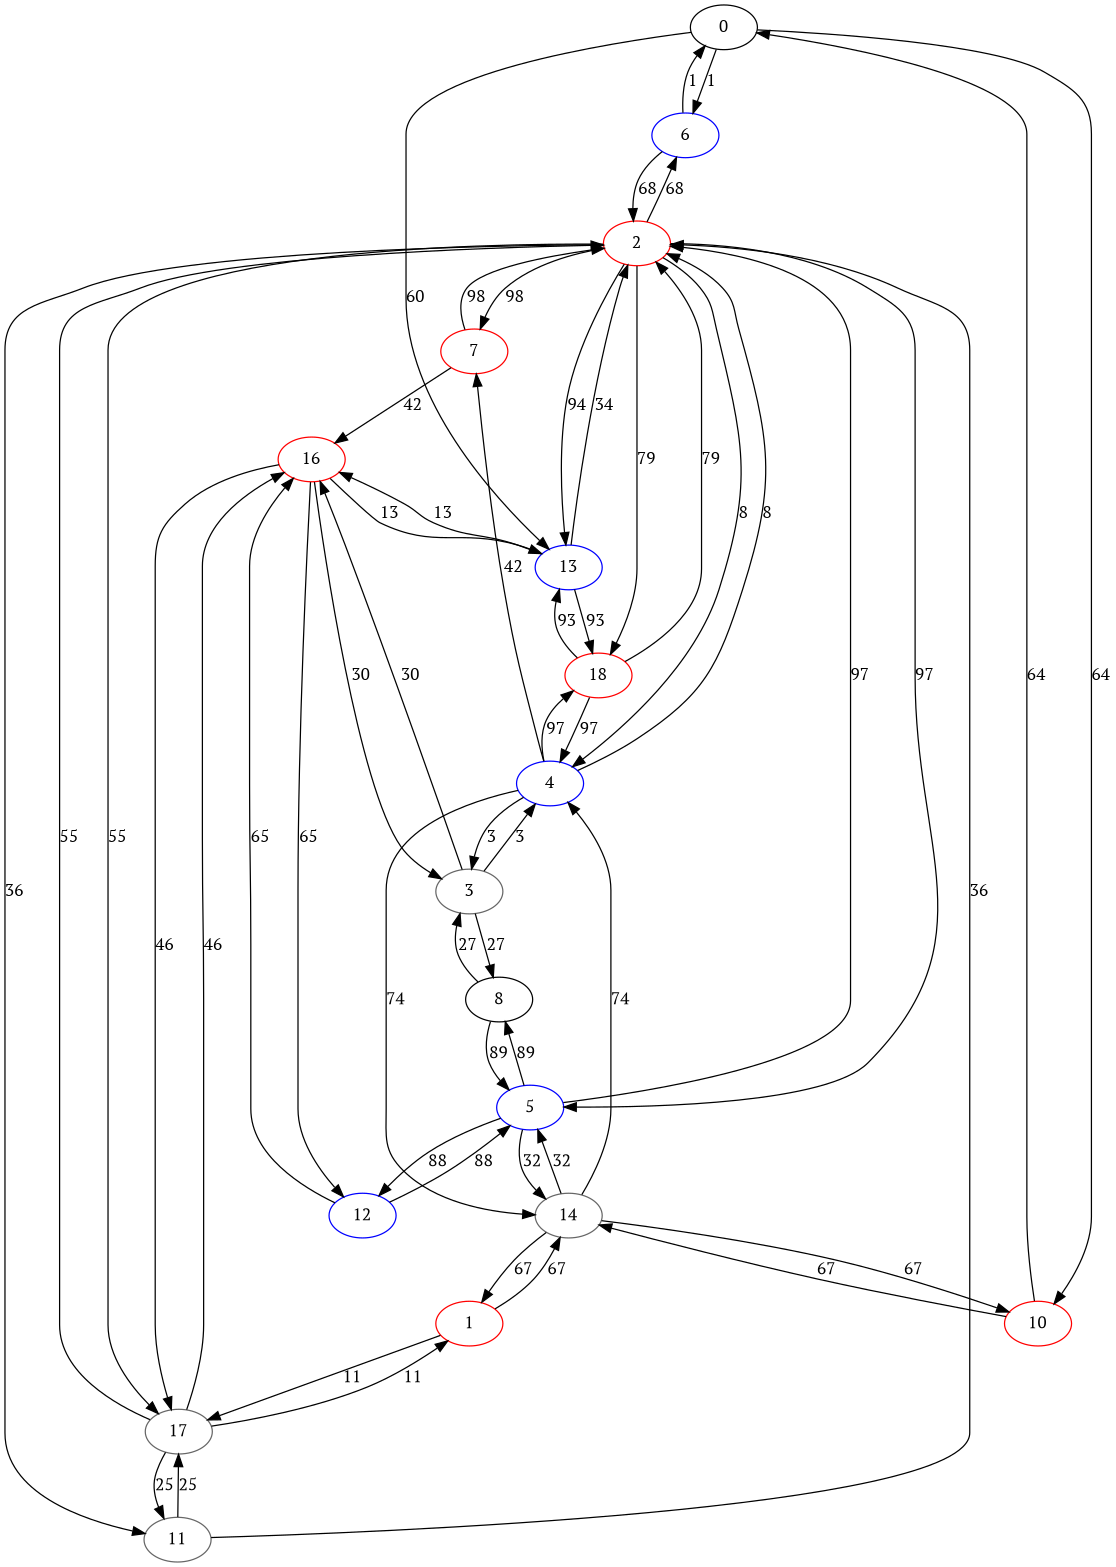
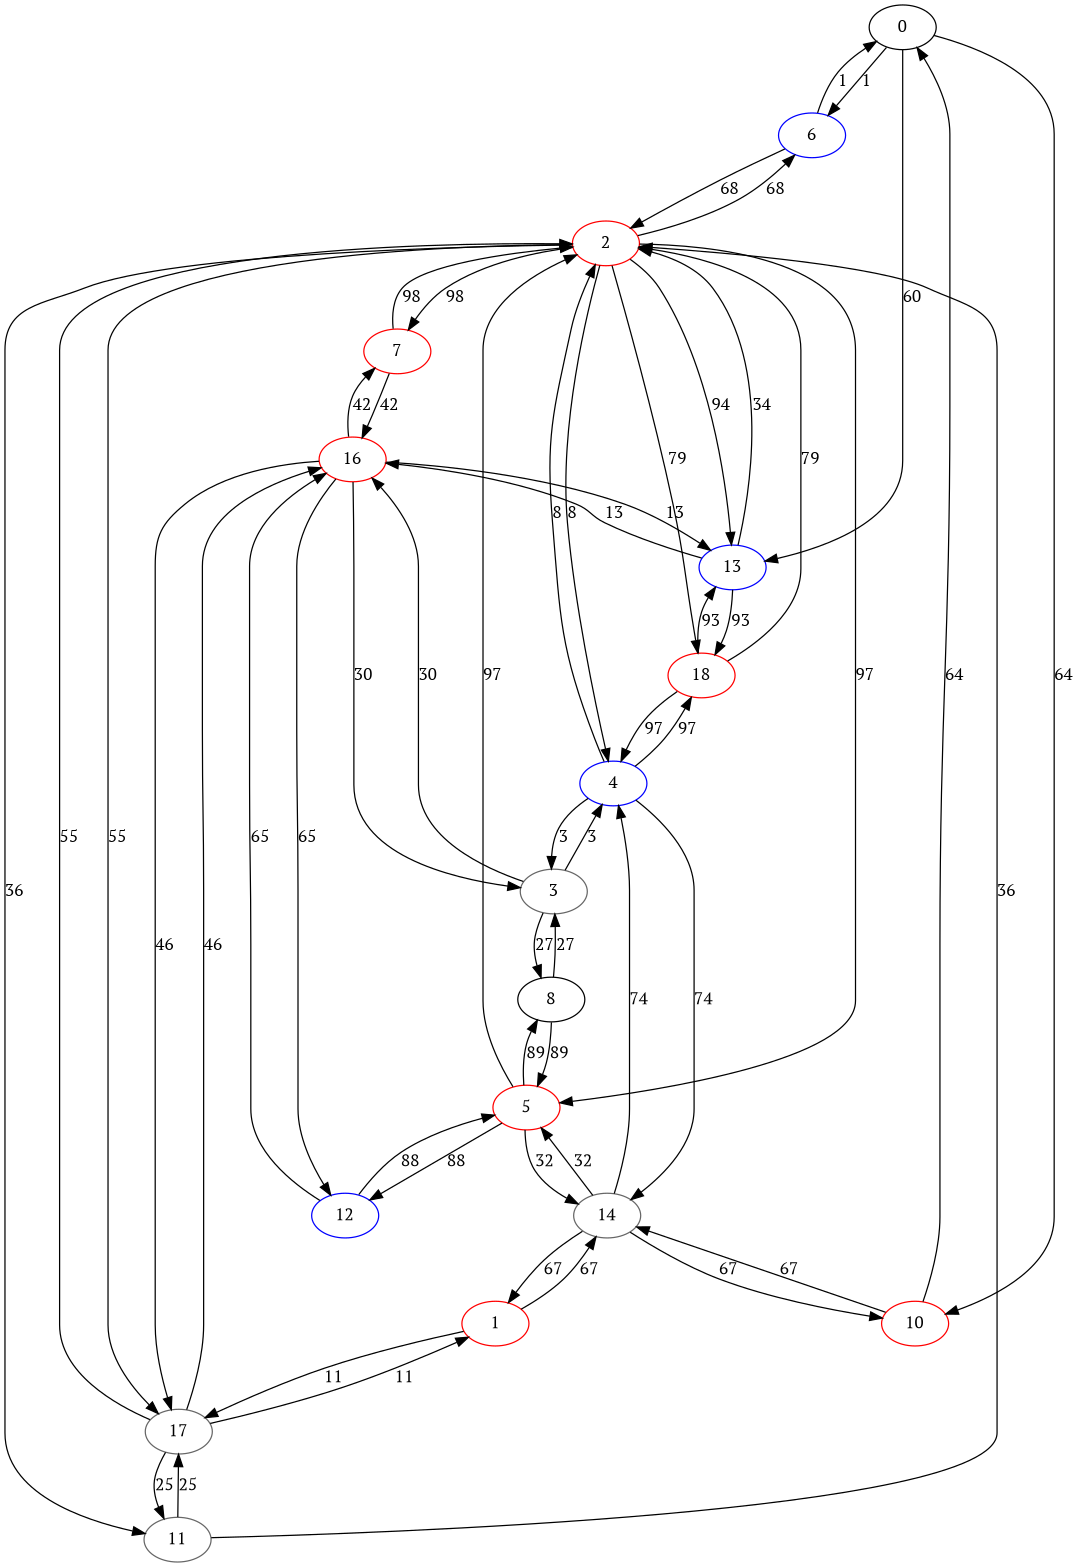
(502, 575) -> (350, 405)
(530, 1108) -> (526, 1108)
